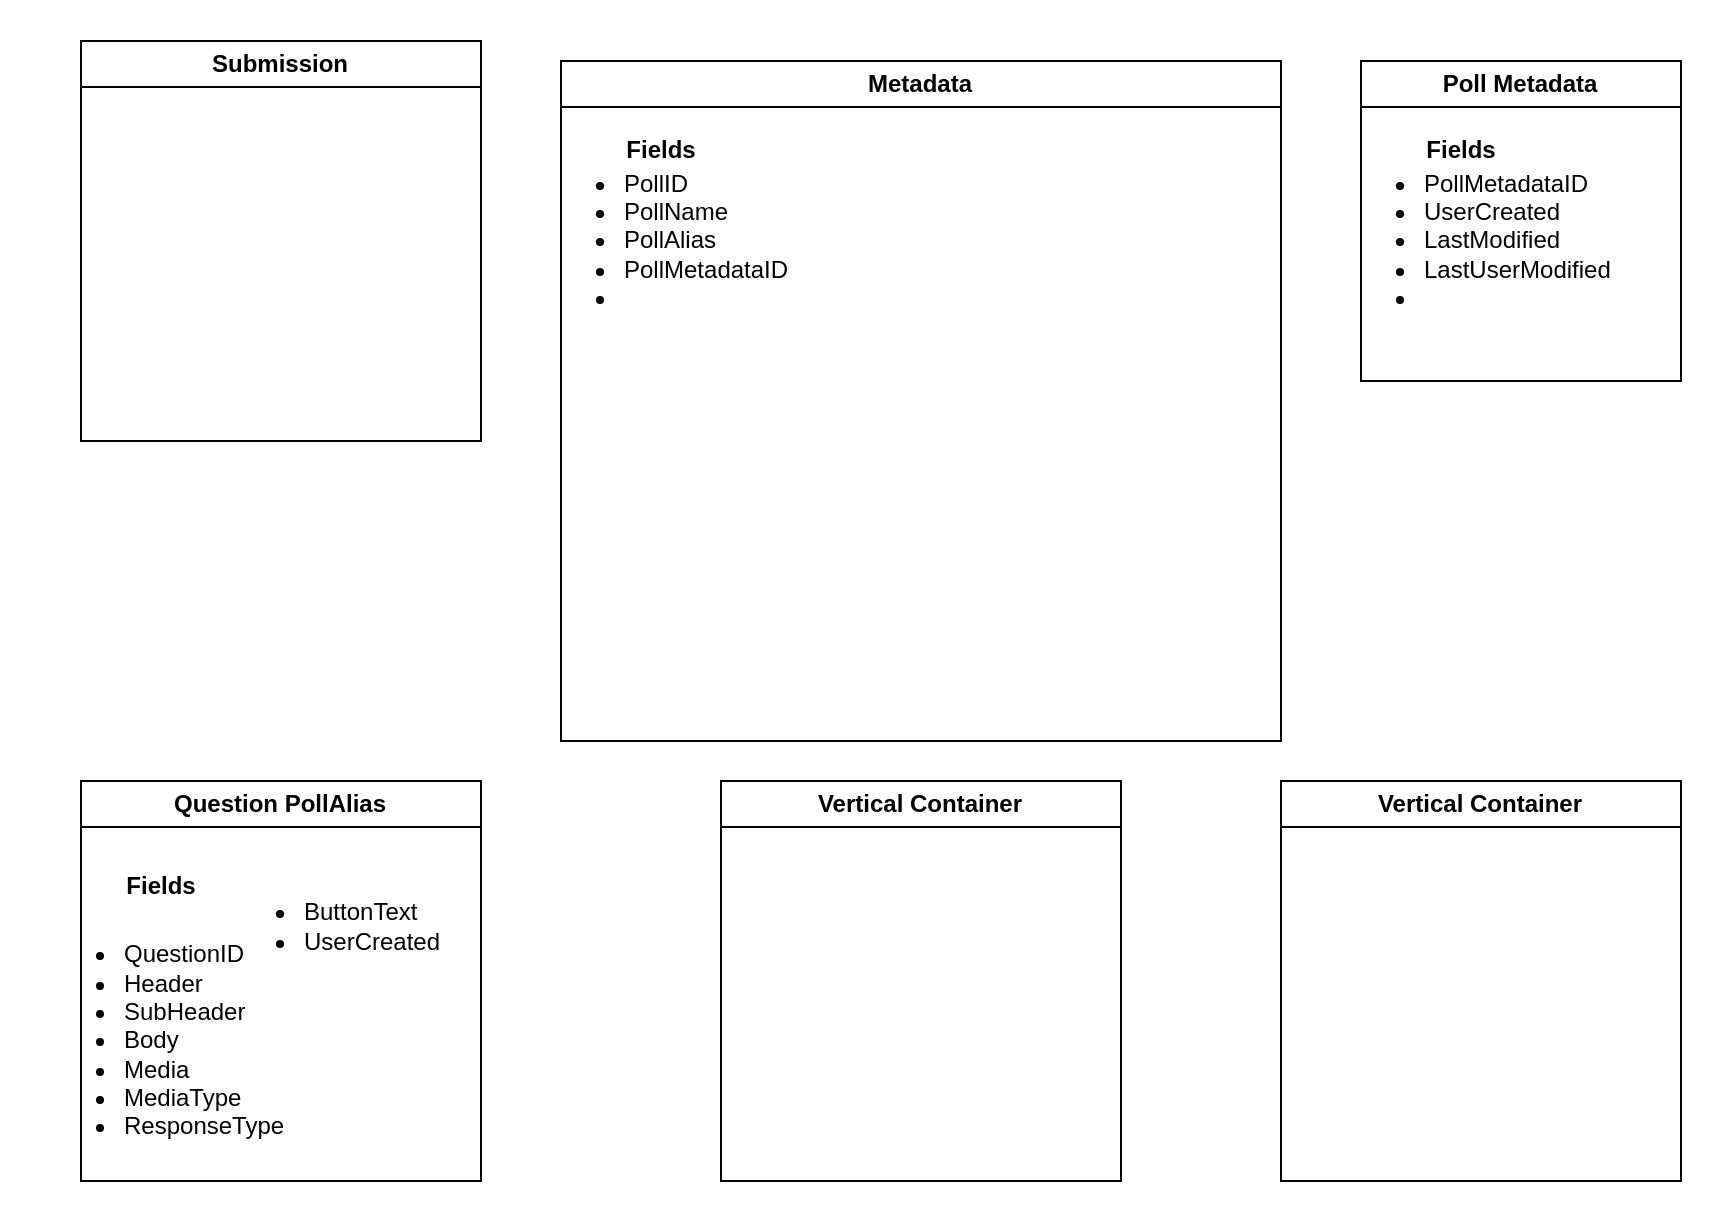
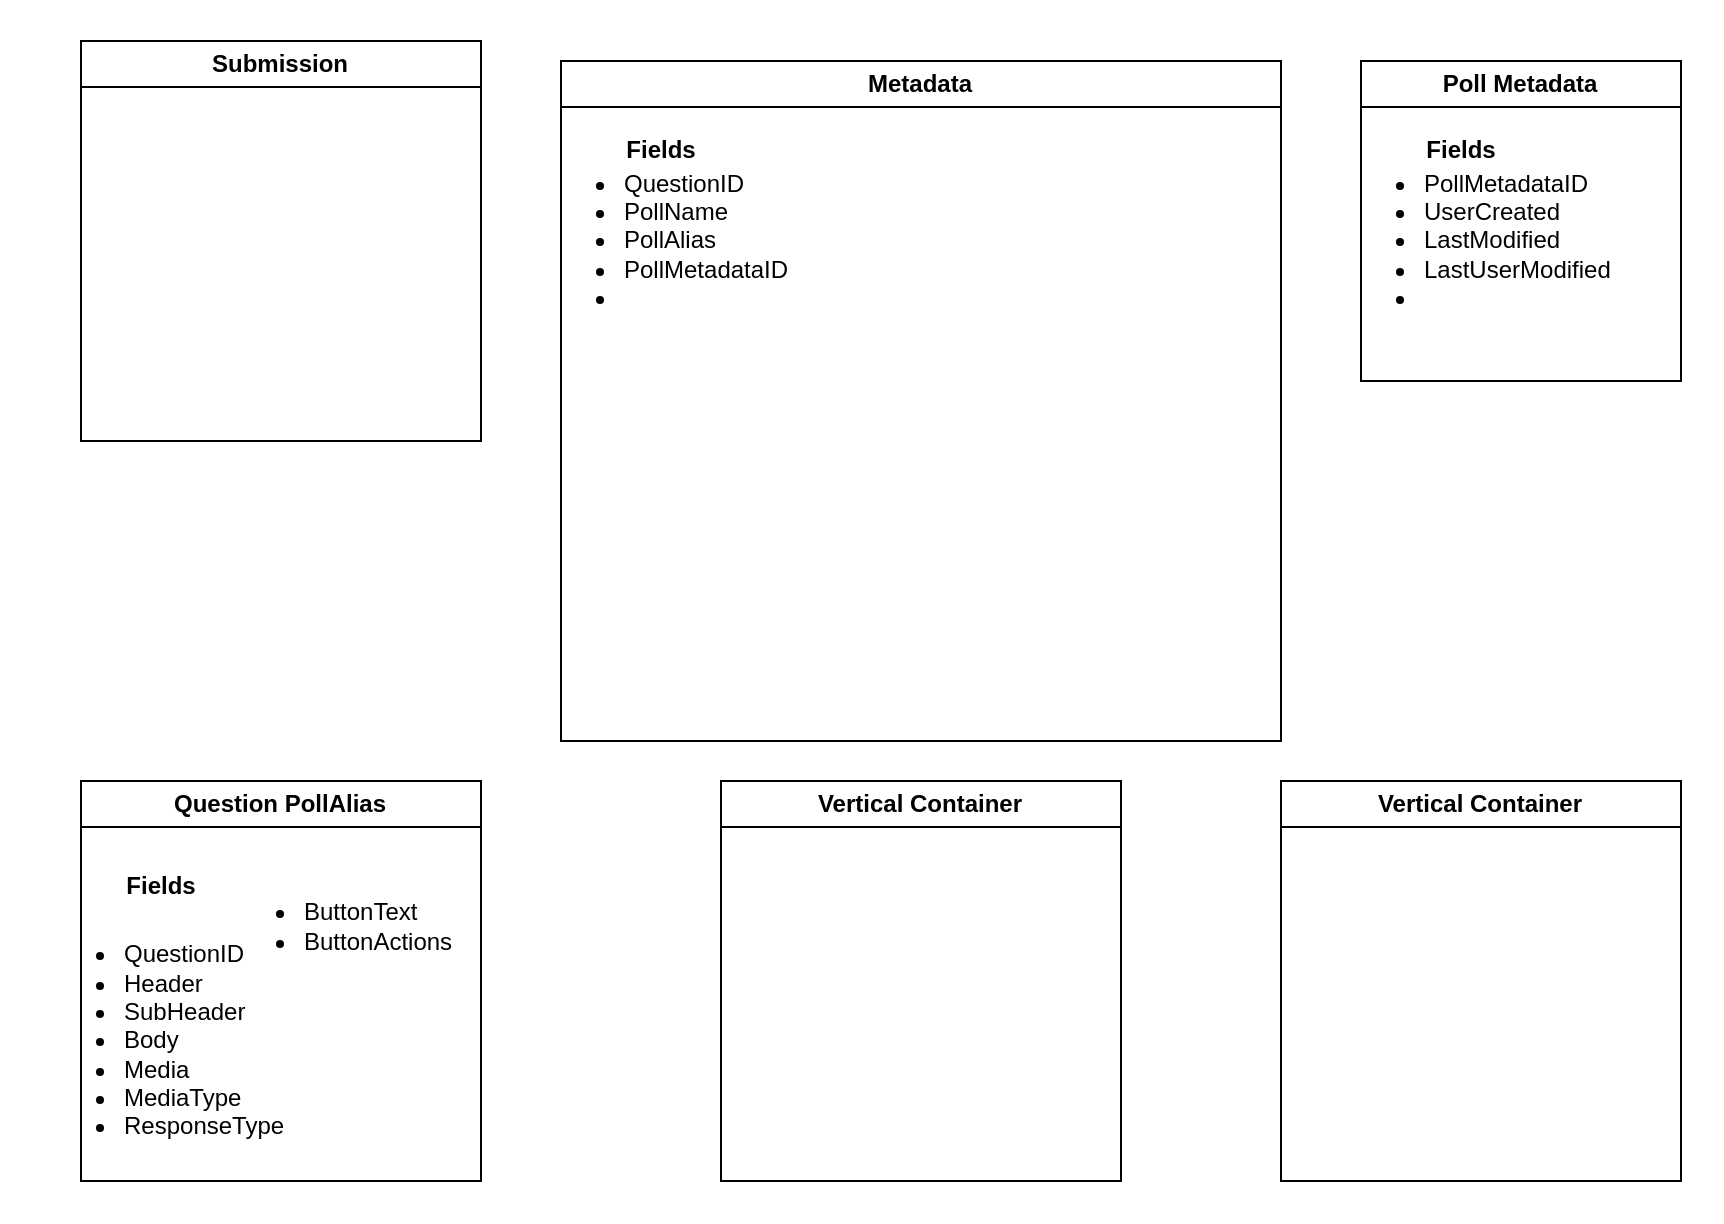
(633, 241) -> (633, 241)
(299, 927) -> (309, 927)
